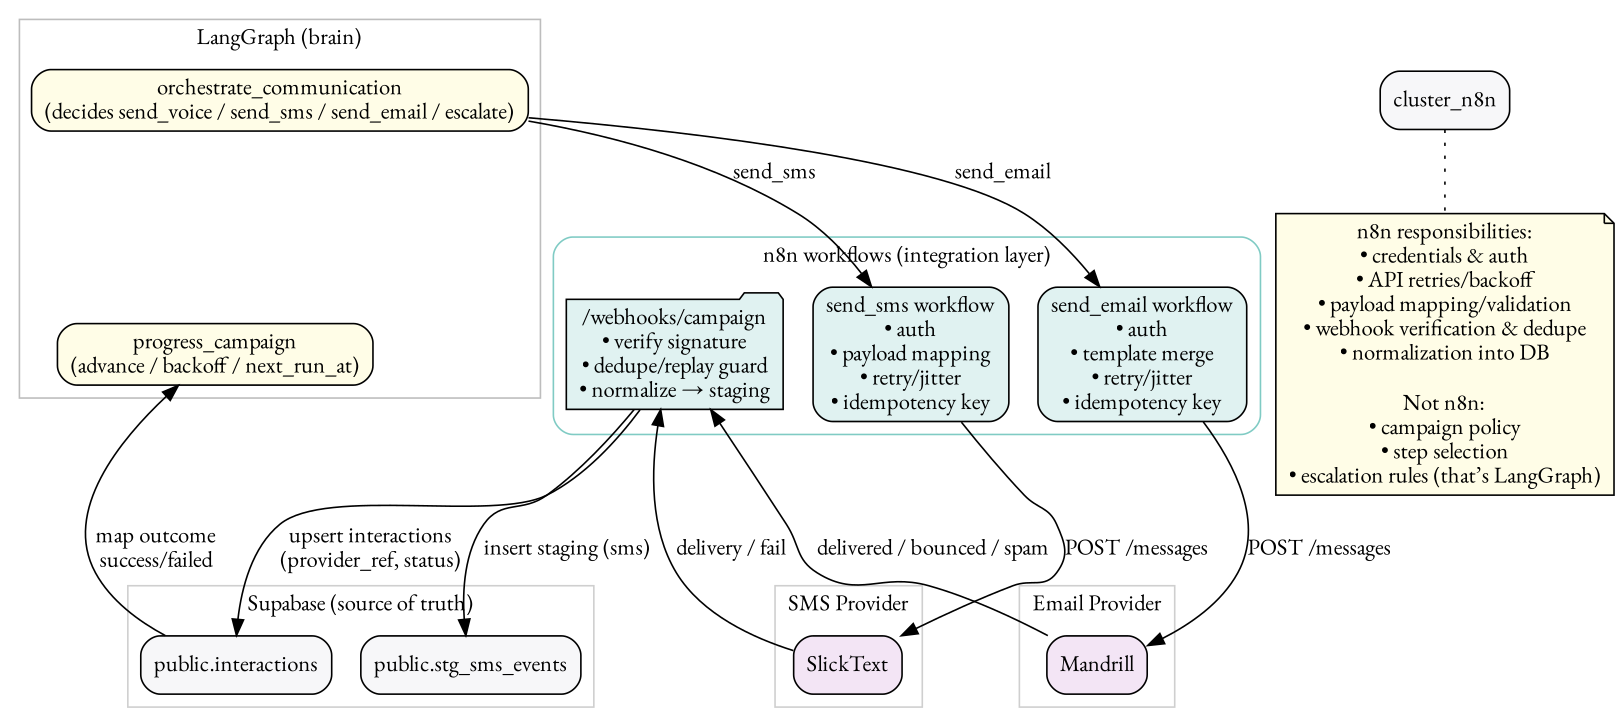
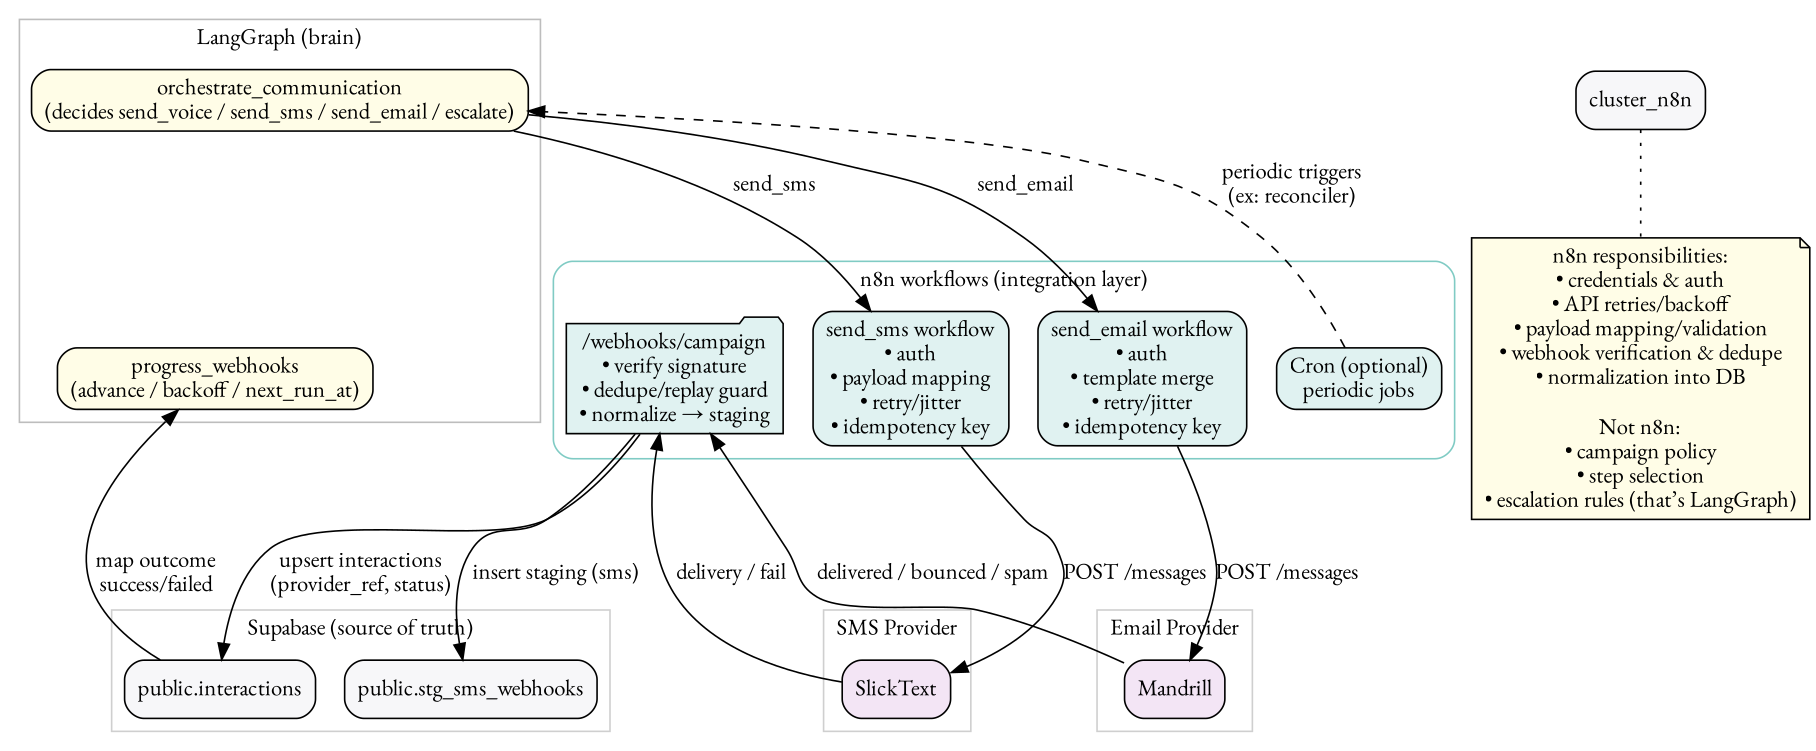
(215, 354) -> (215, 379)
none -> (1359, 379)
(471, 665) -> (471, 689)
